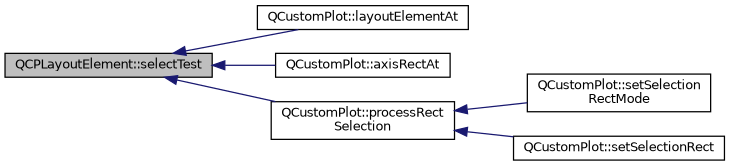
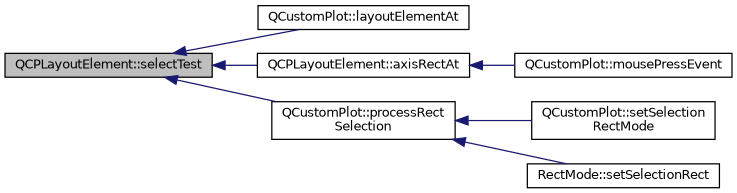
(363, 65) -> (363, 65)
none -> (623, 65)
(619, 148) -> (623, 176)
